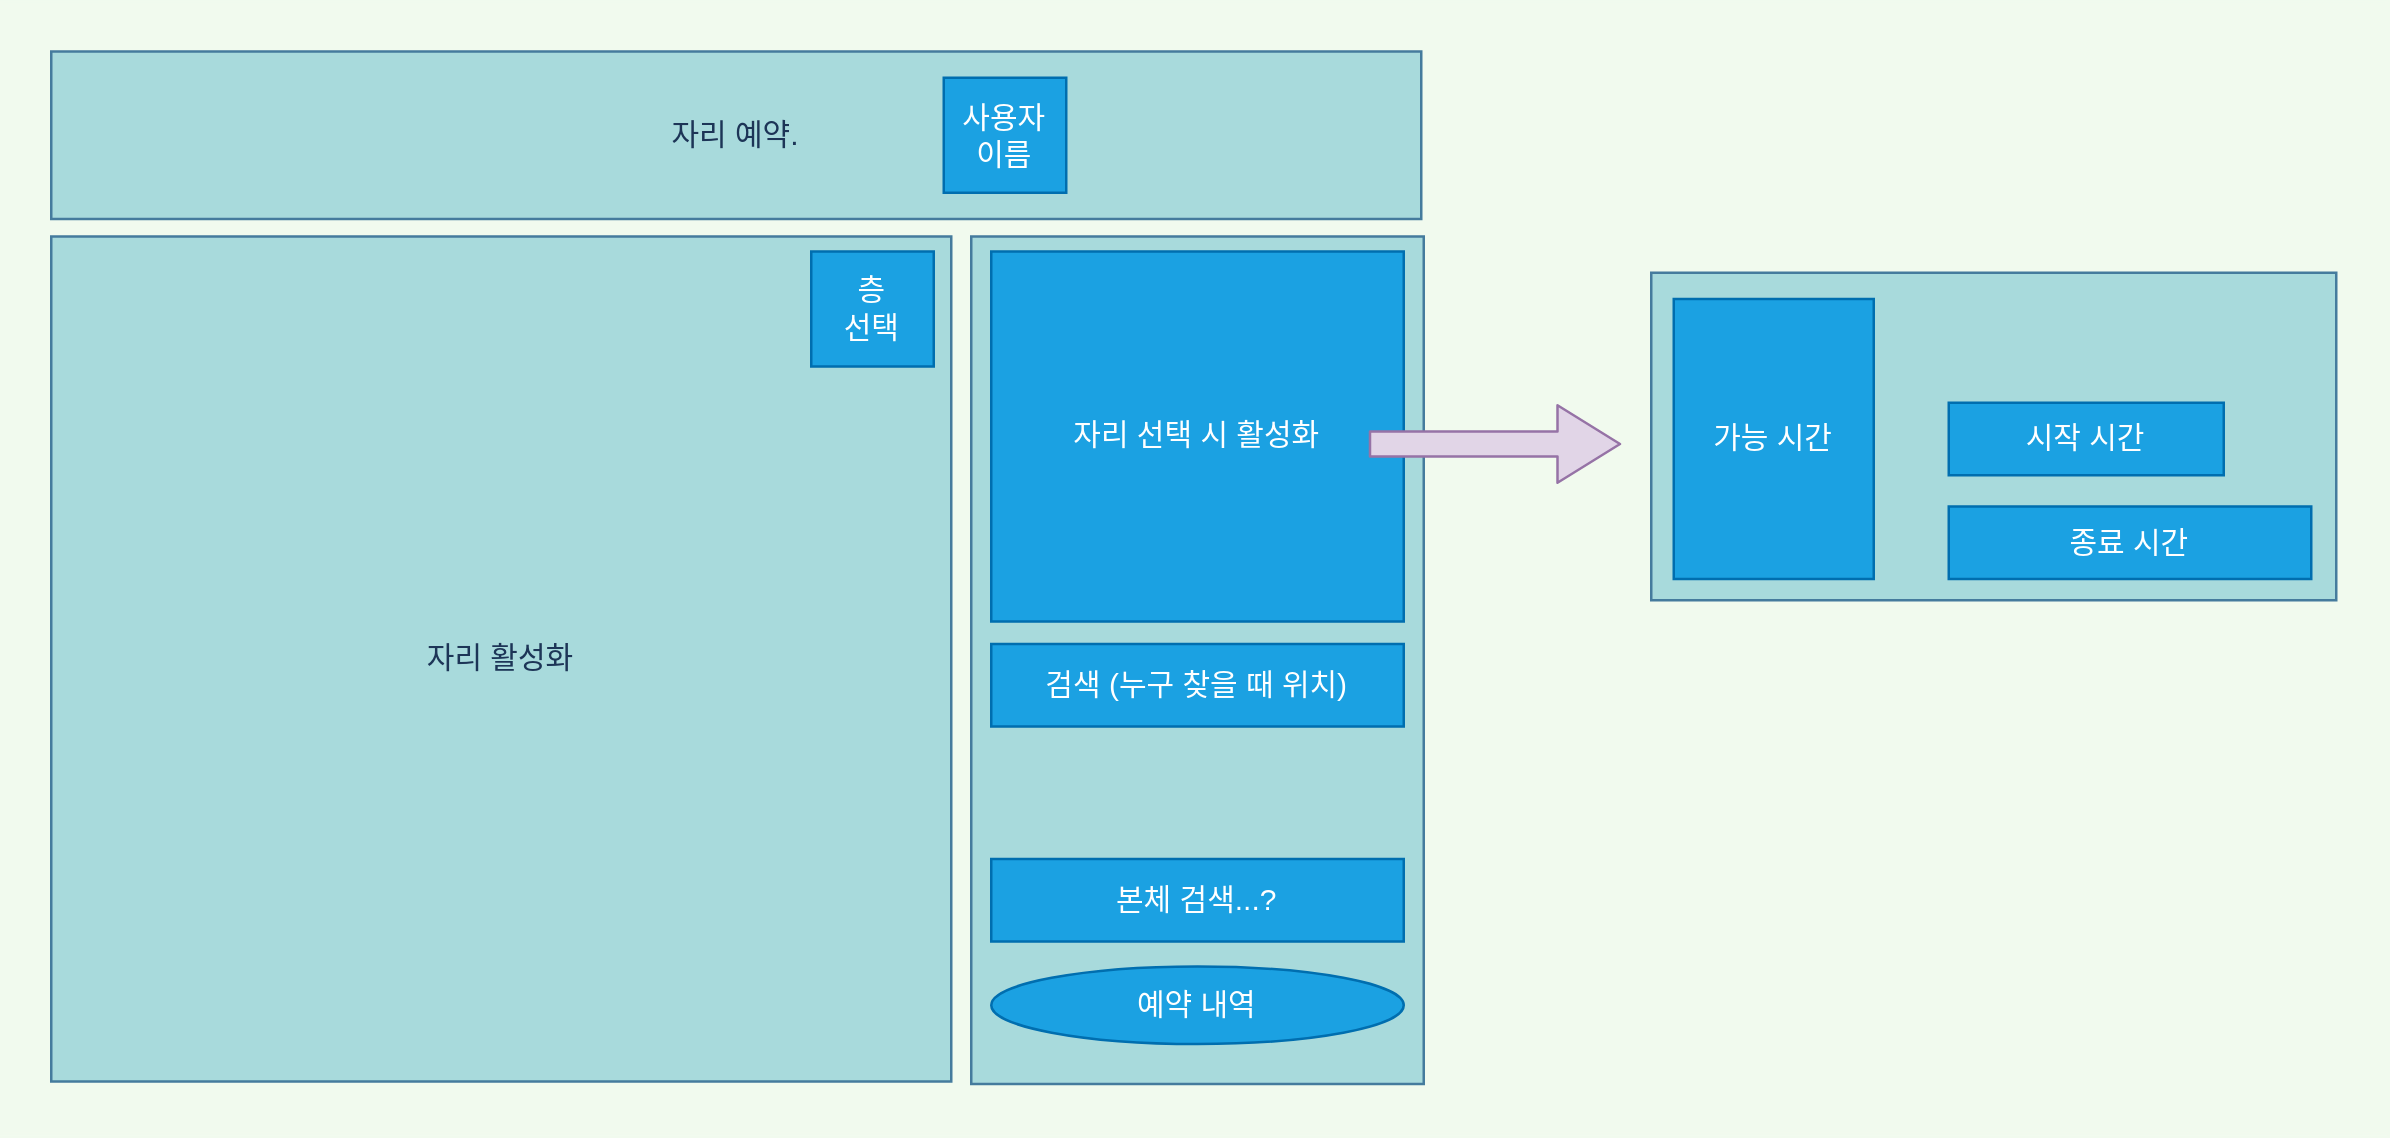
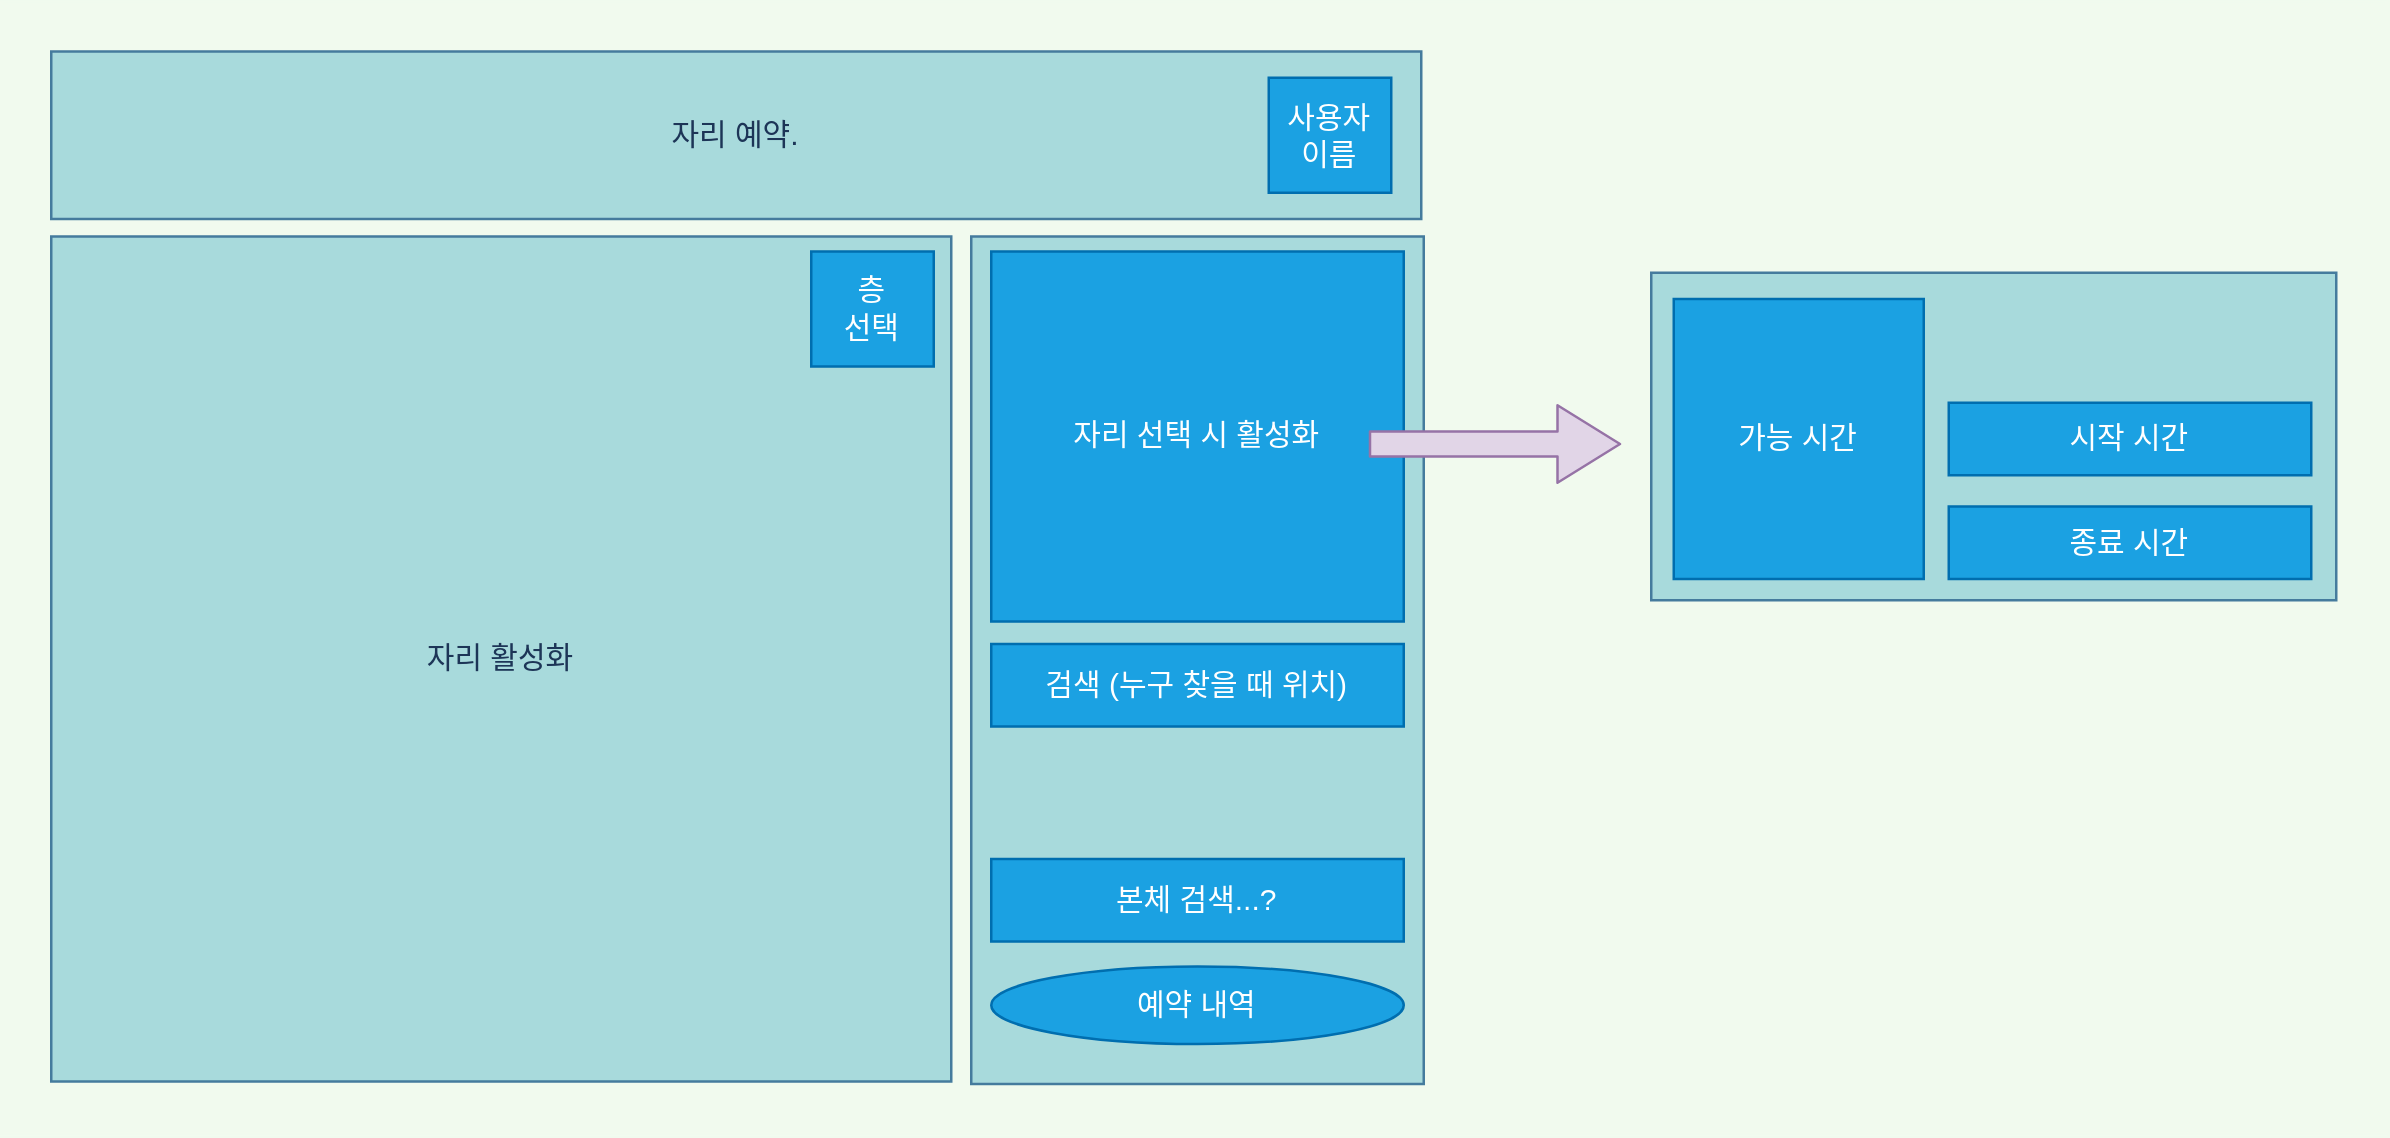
(1005, 135) -> (1330, 135)
(1774, 439) -> (1799, 439)
(2086, 439) -> (2130, 439)
